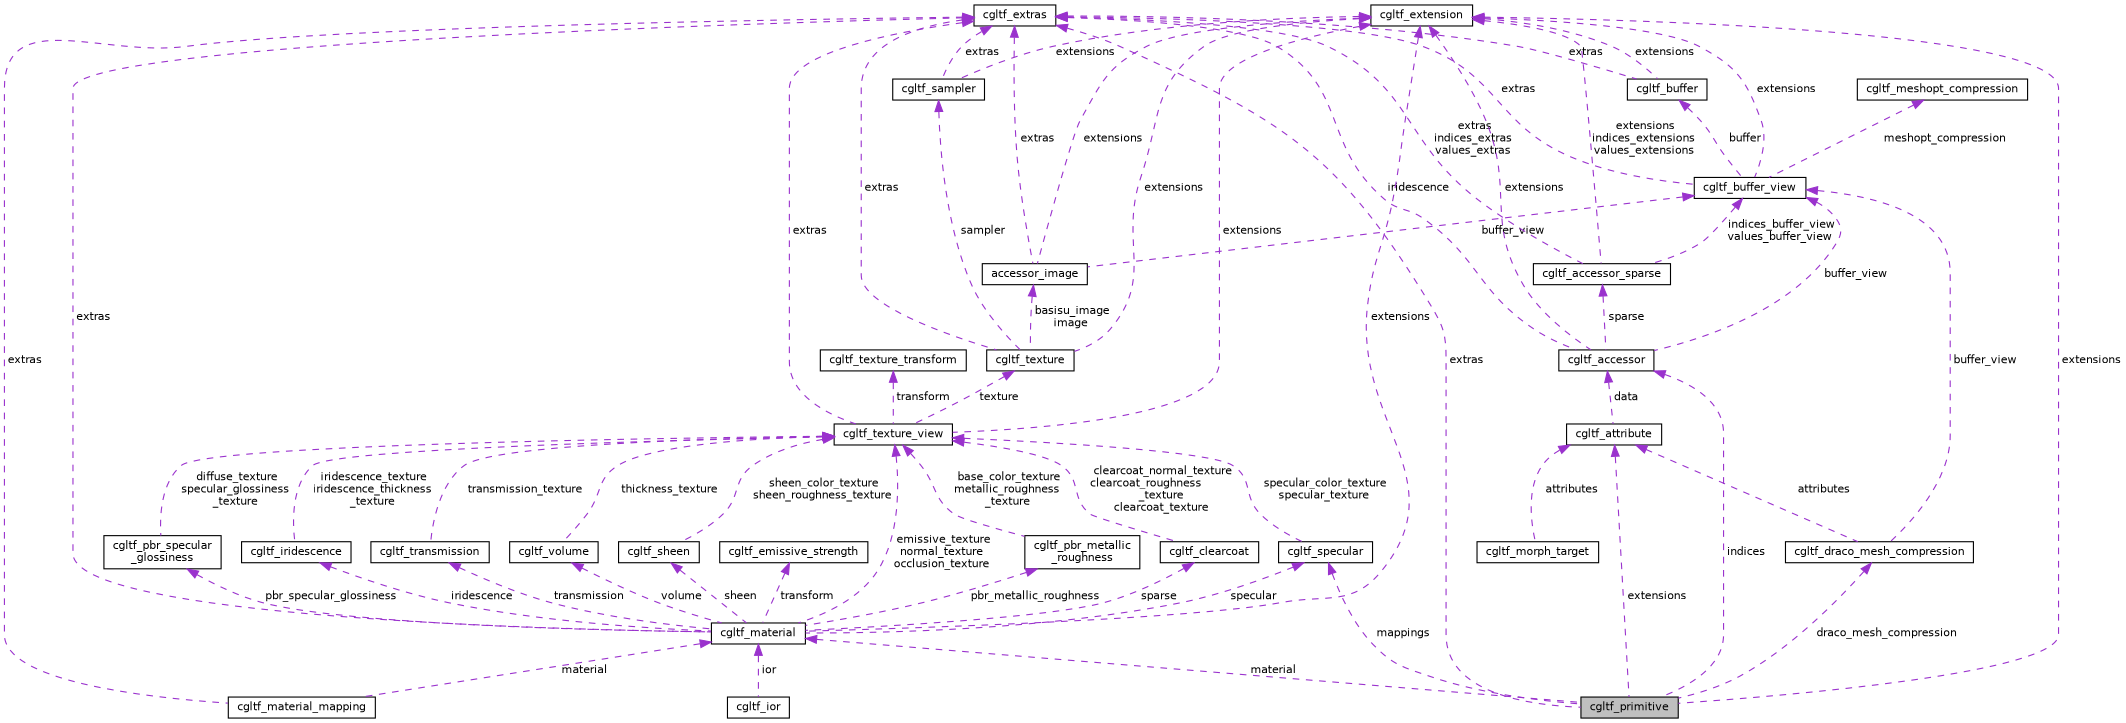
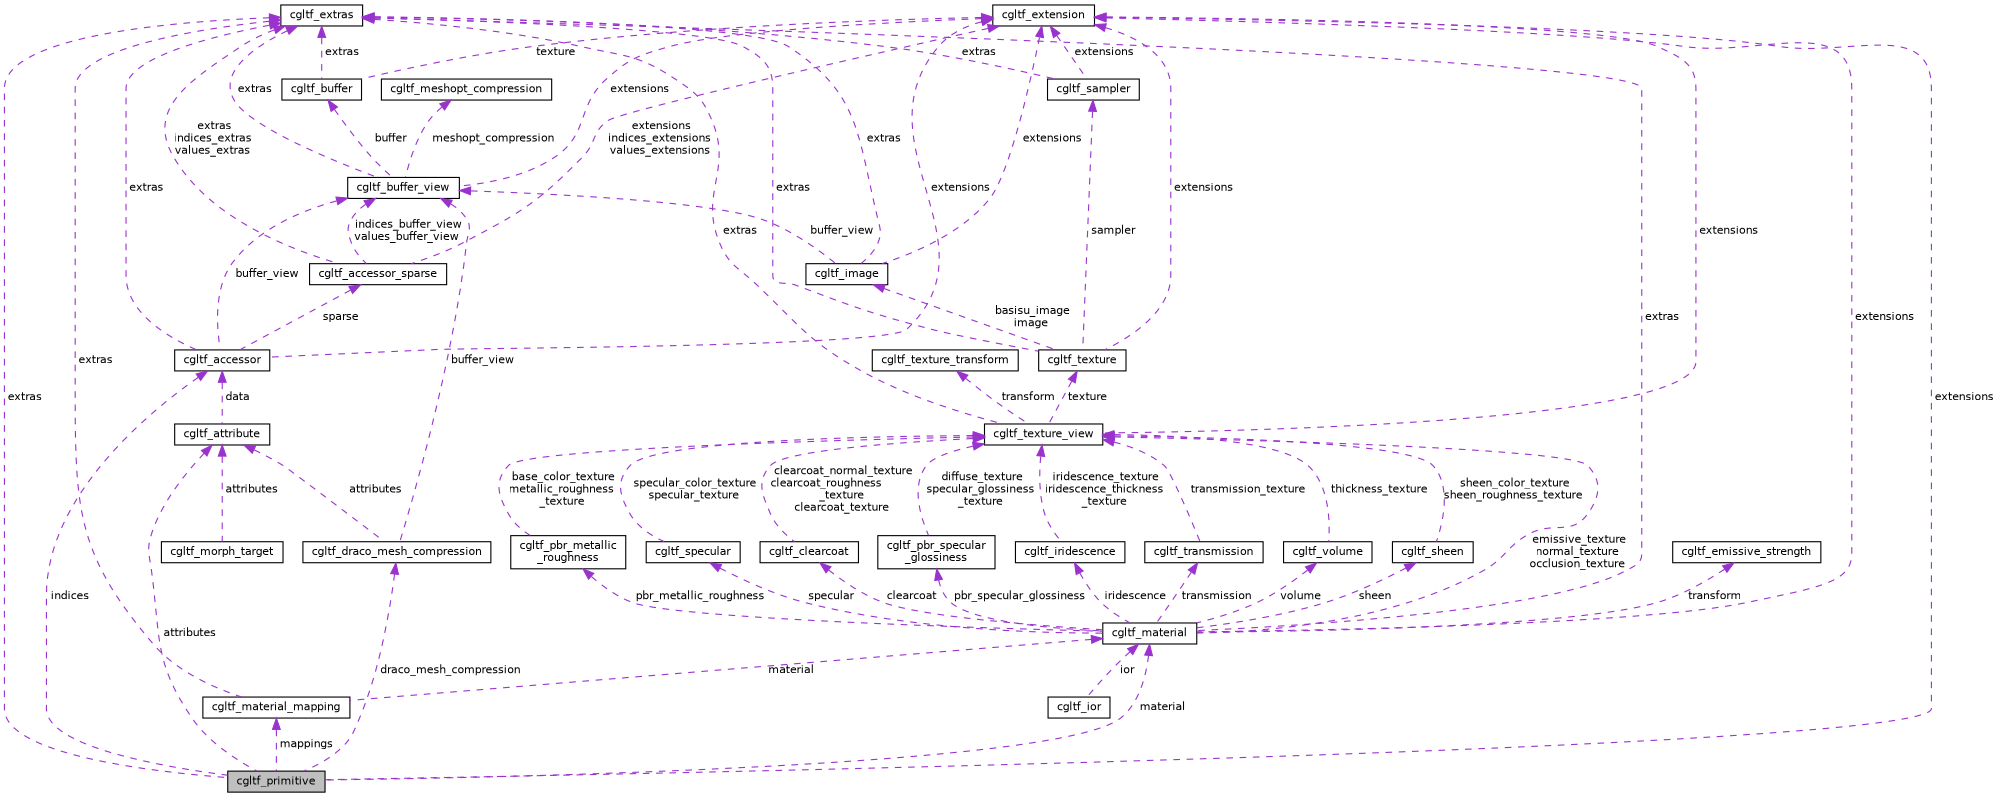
(1663, 53) -> (554, 53)
(1417, 188) -> (145, 188)
(1035, 274) -> (847, 274)
(1158, 596) -> (910, 596)
(1656, 596) -> (188, 633)
(1432, 677) -> (276, 750)
